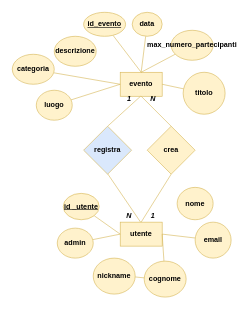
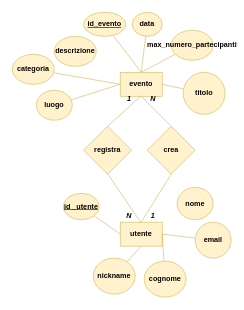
(108, 150) -> (108, 150)
(106, 237) -> none
(75, 243) -> none
(139, 278) -> (134, 255)
